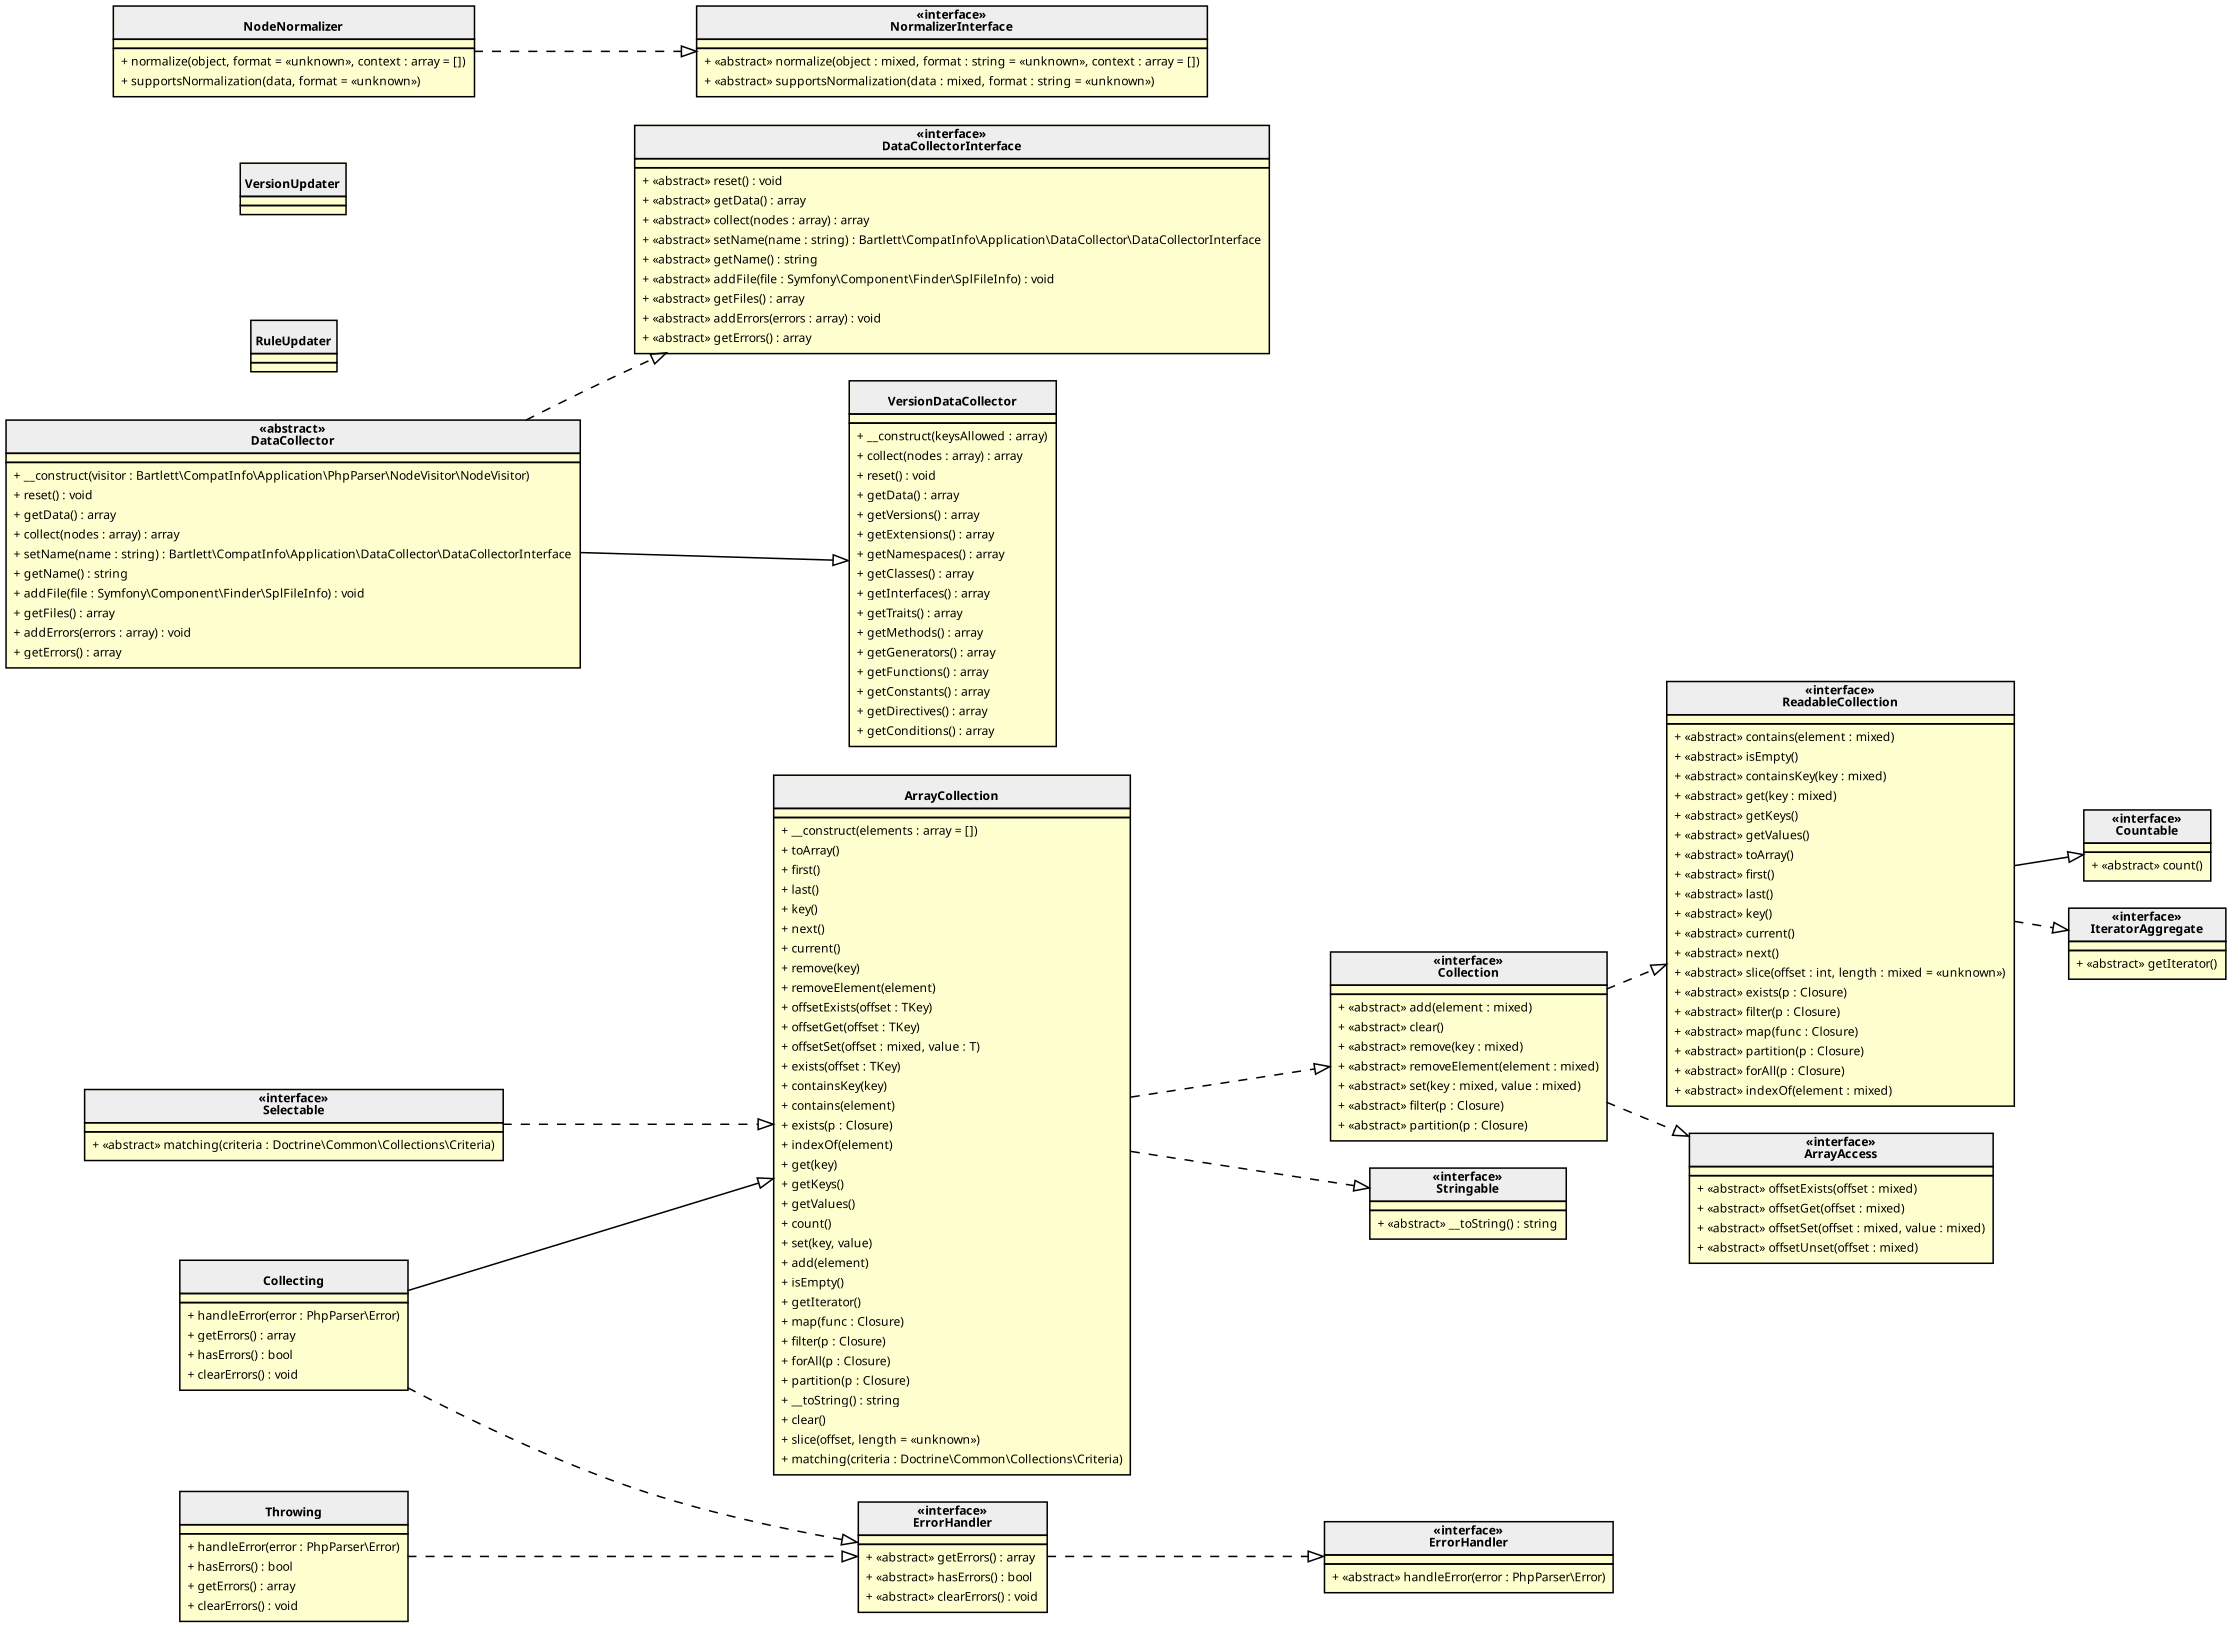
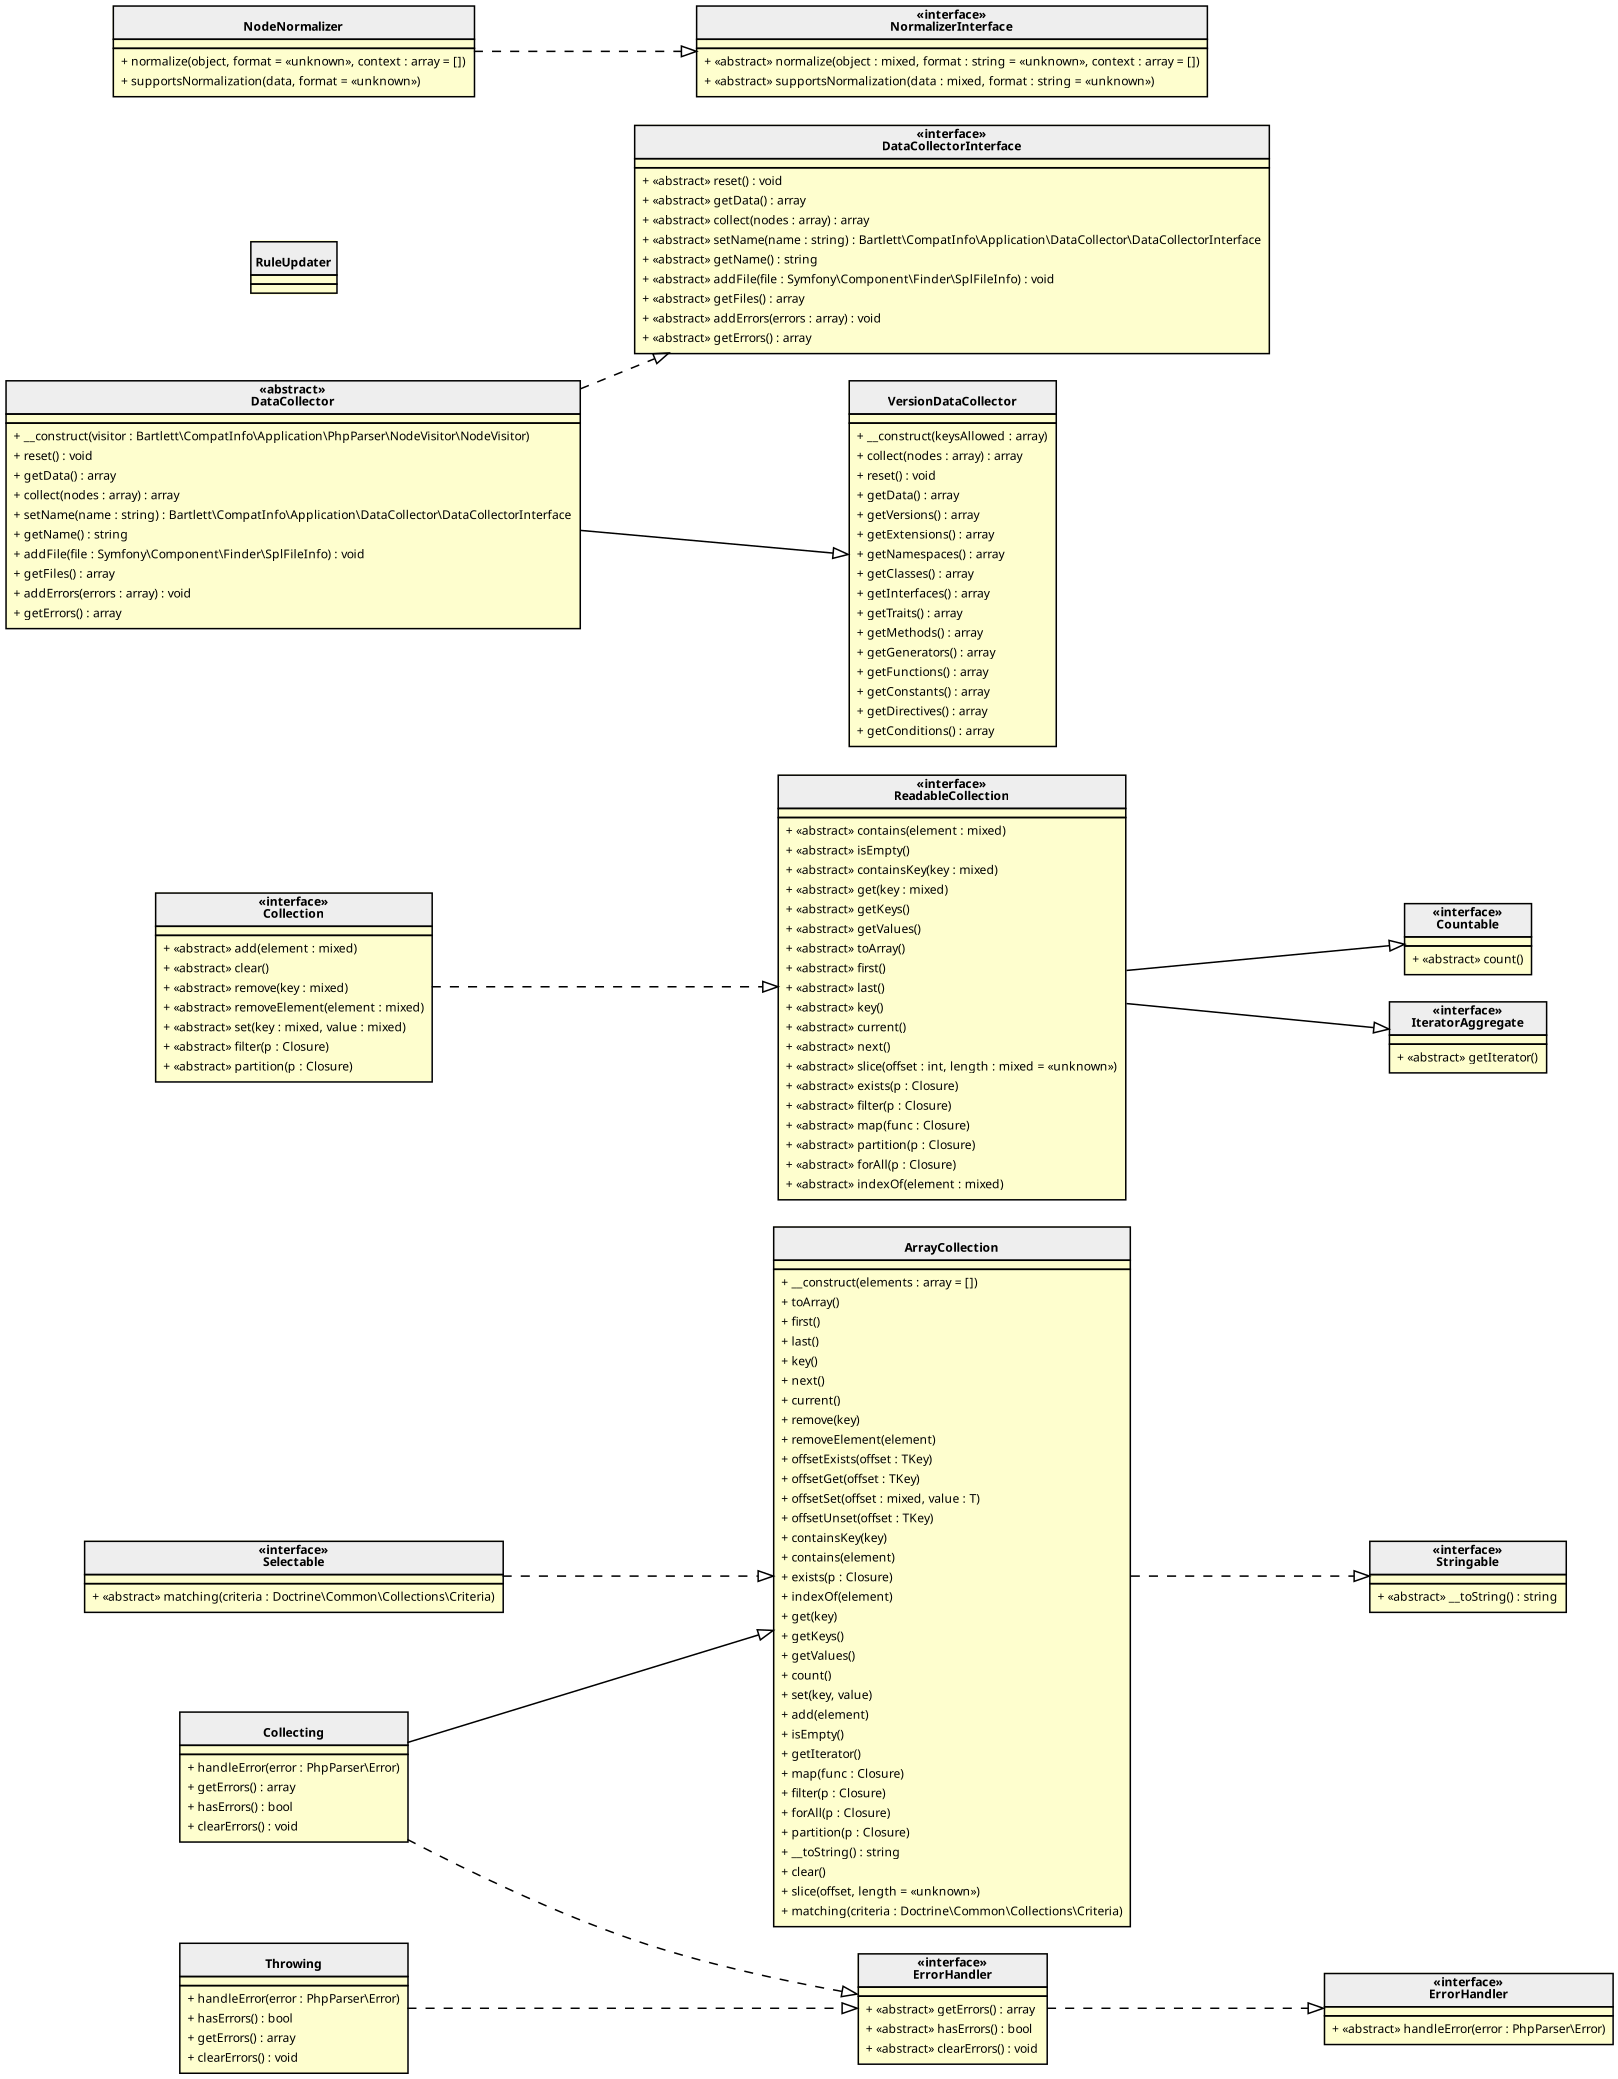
(293, 189) -> none
(2034, 925) -> (1250, 1016)
(841, 1067) -> (858, 1519)
(1223, 1083) -> none
(1841, 1198) -> none
